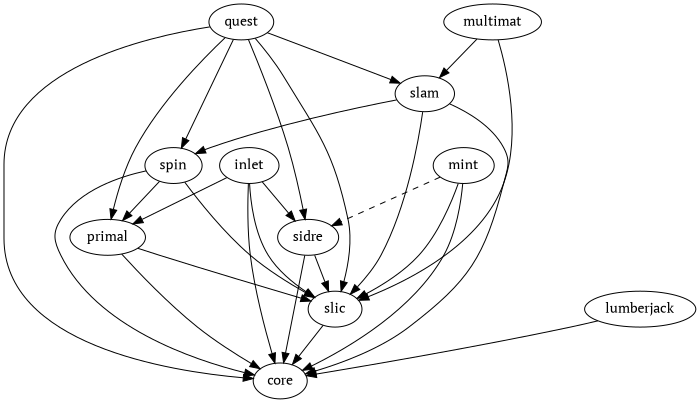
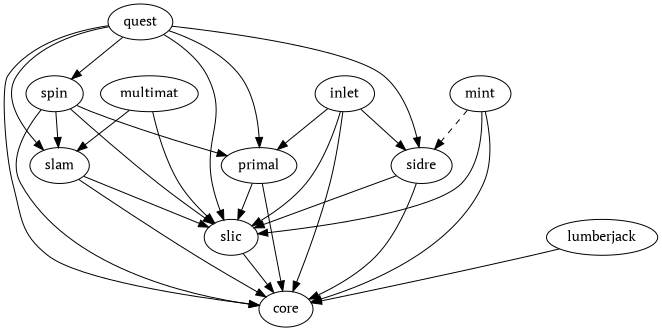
(300, 121) -> (57, 125)
